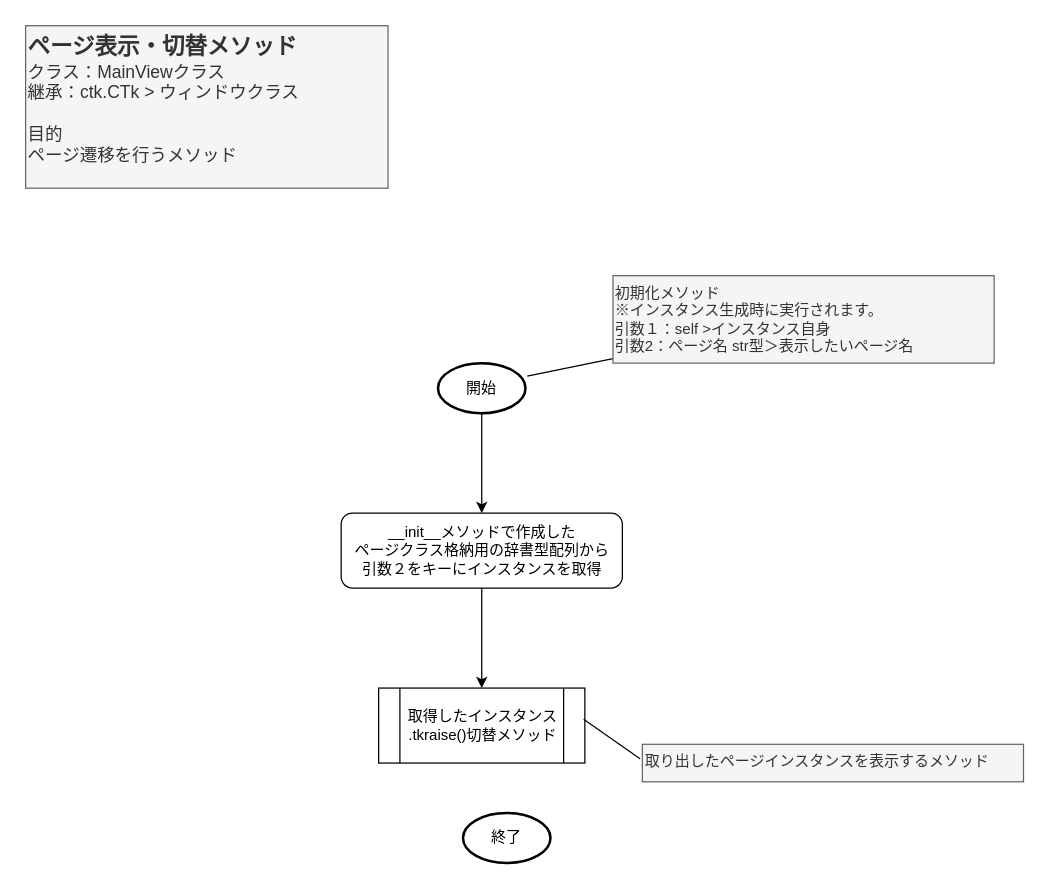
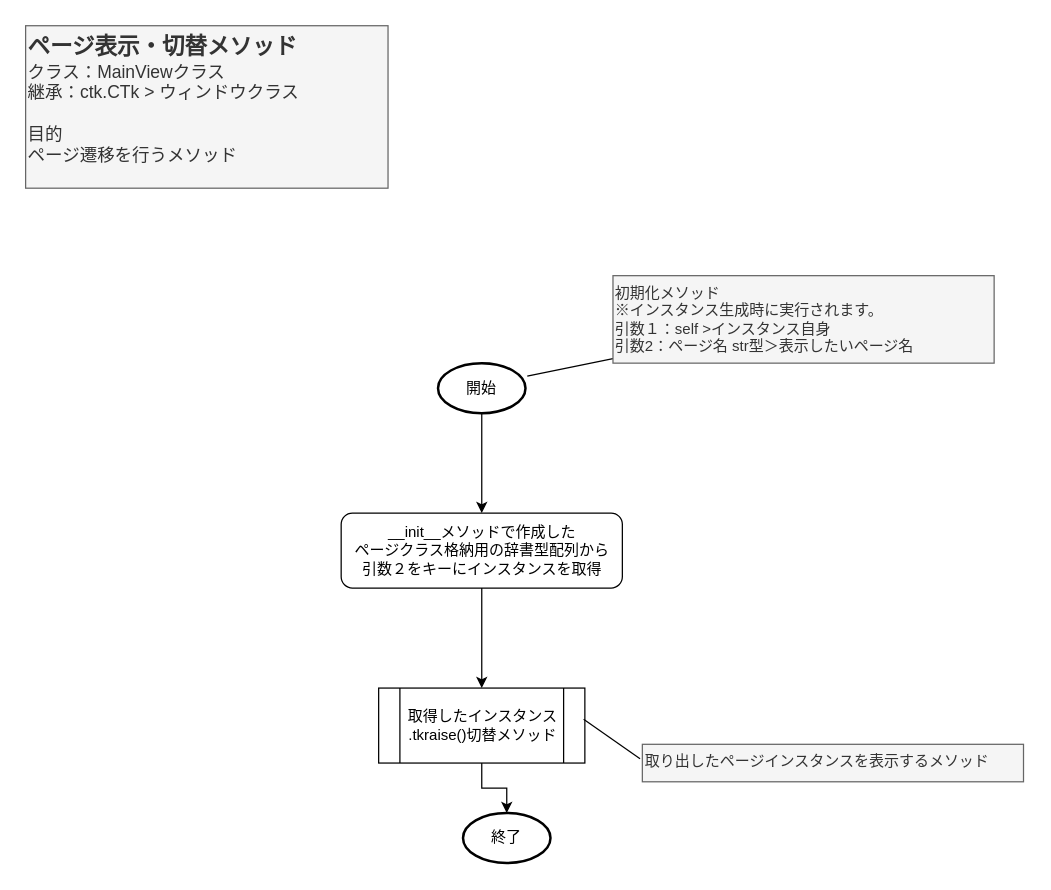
none -> (490, 788)
